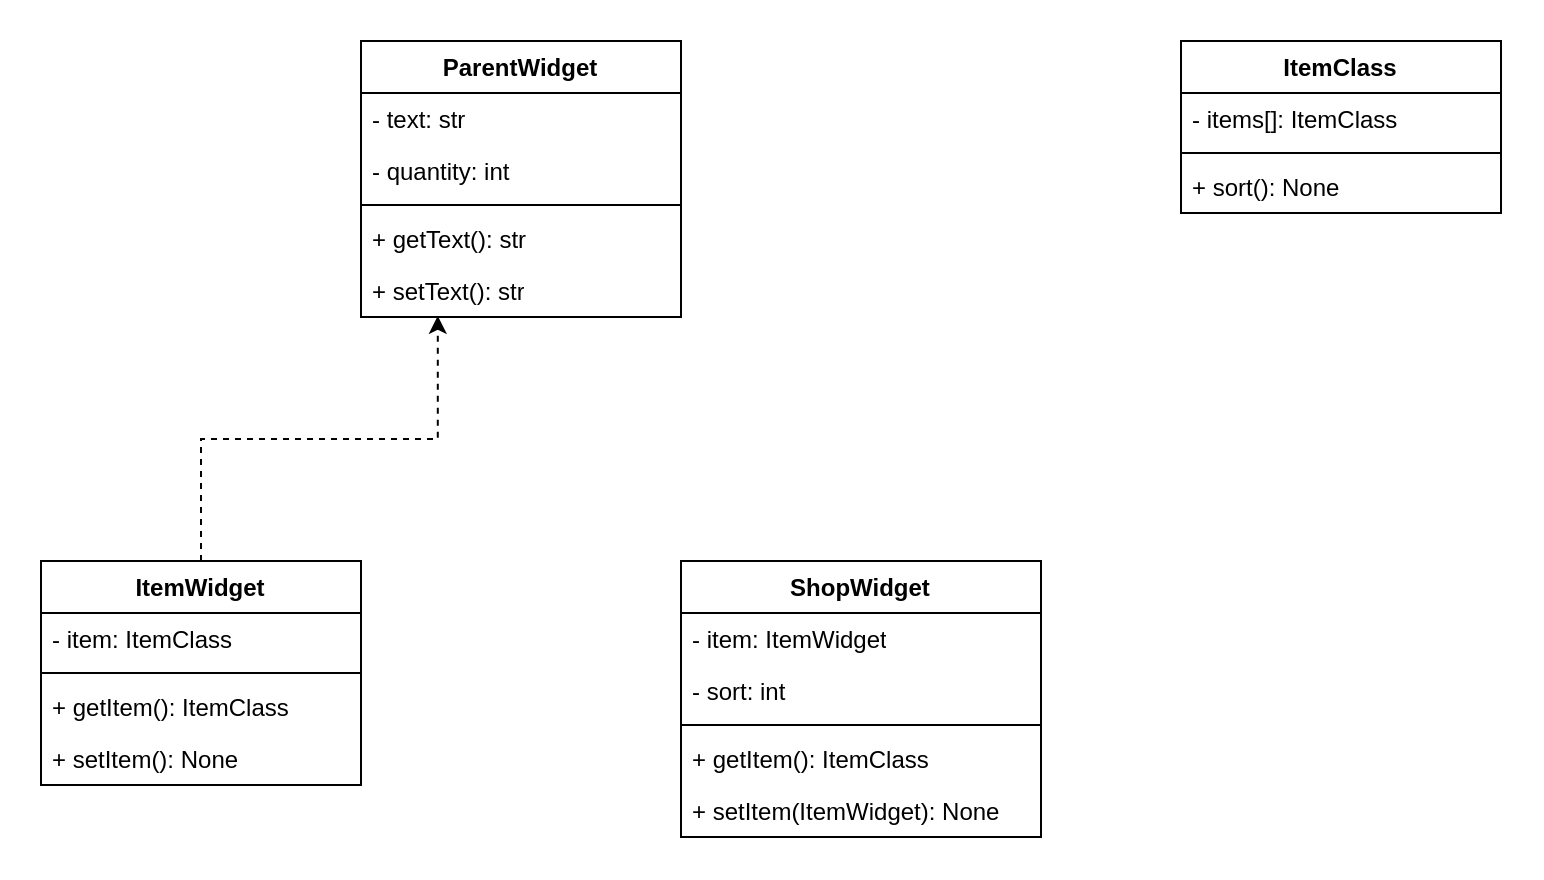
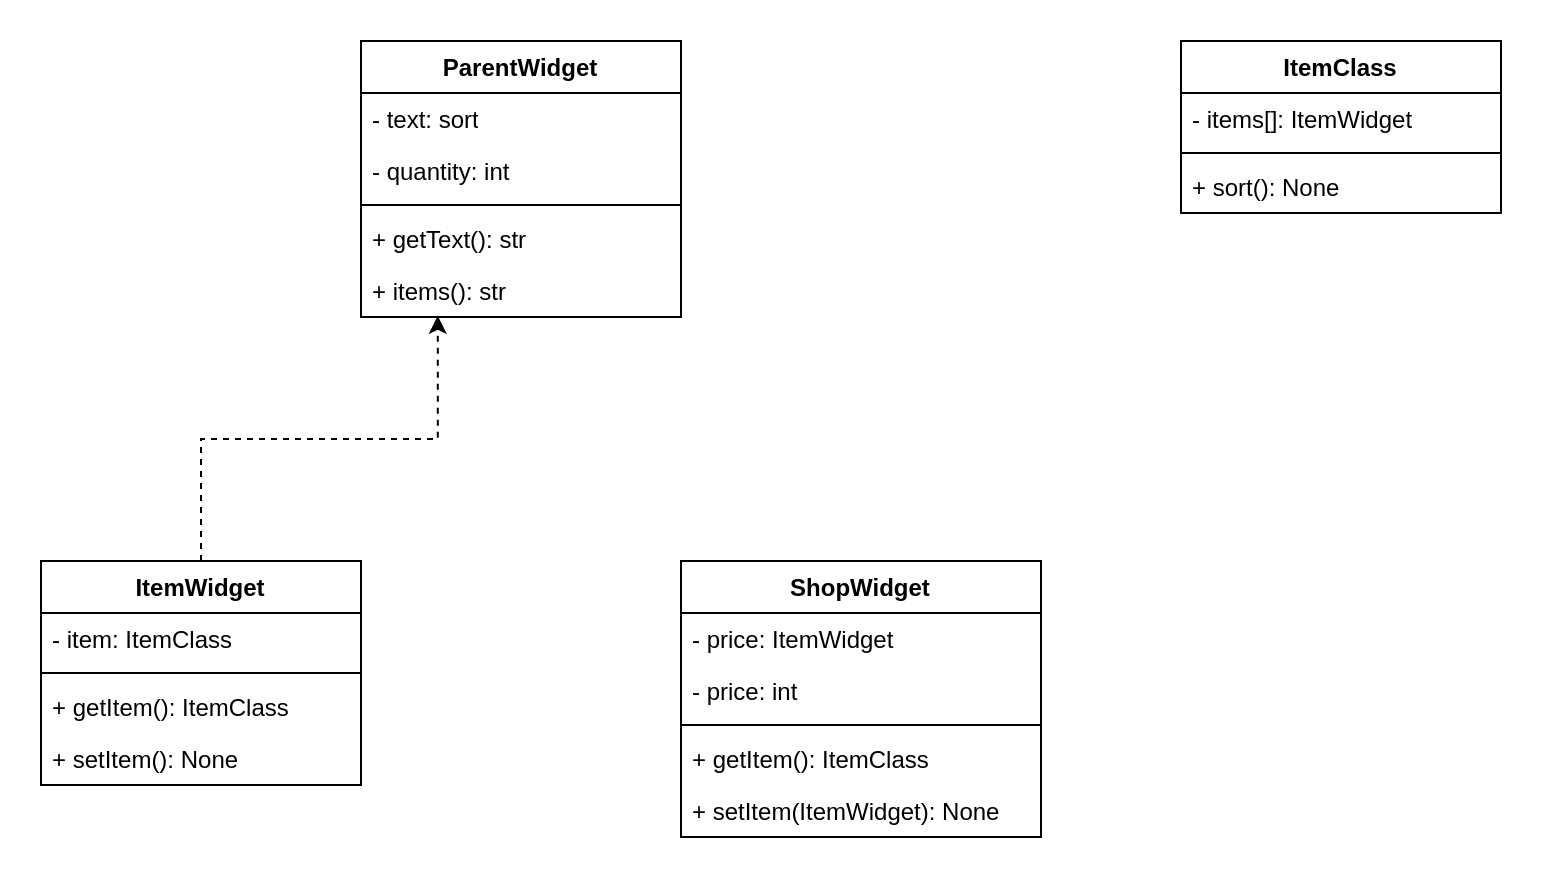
(438, 121) -> (444, 121)
(1312, 121) -> (1319, 121)
(471, 293) -> (455, 293)
(798, 641) -> (805, 641)
(754, 693) -> (758, 693)
